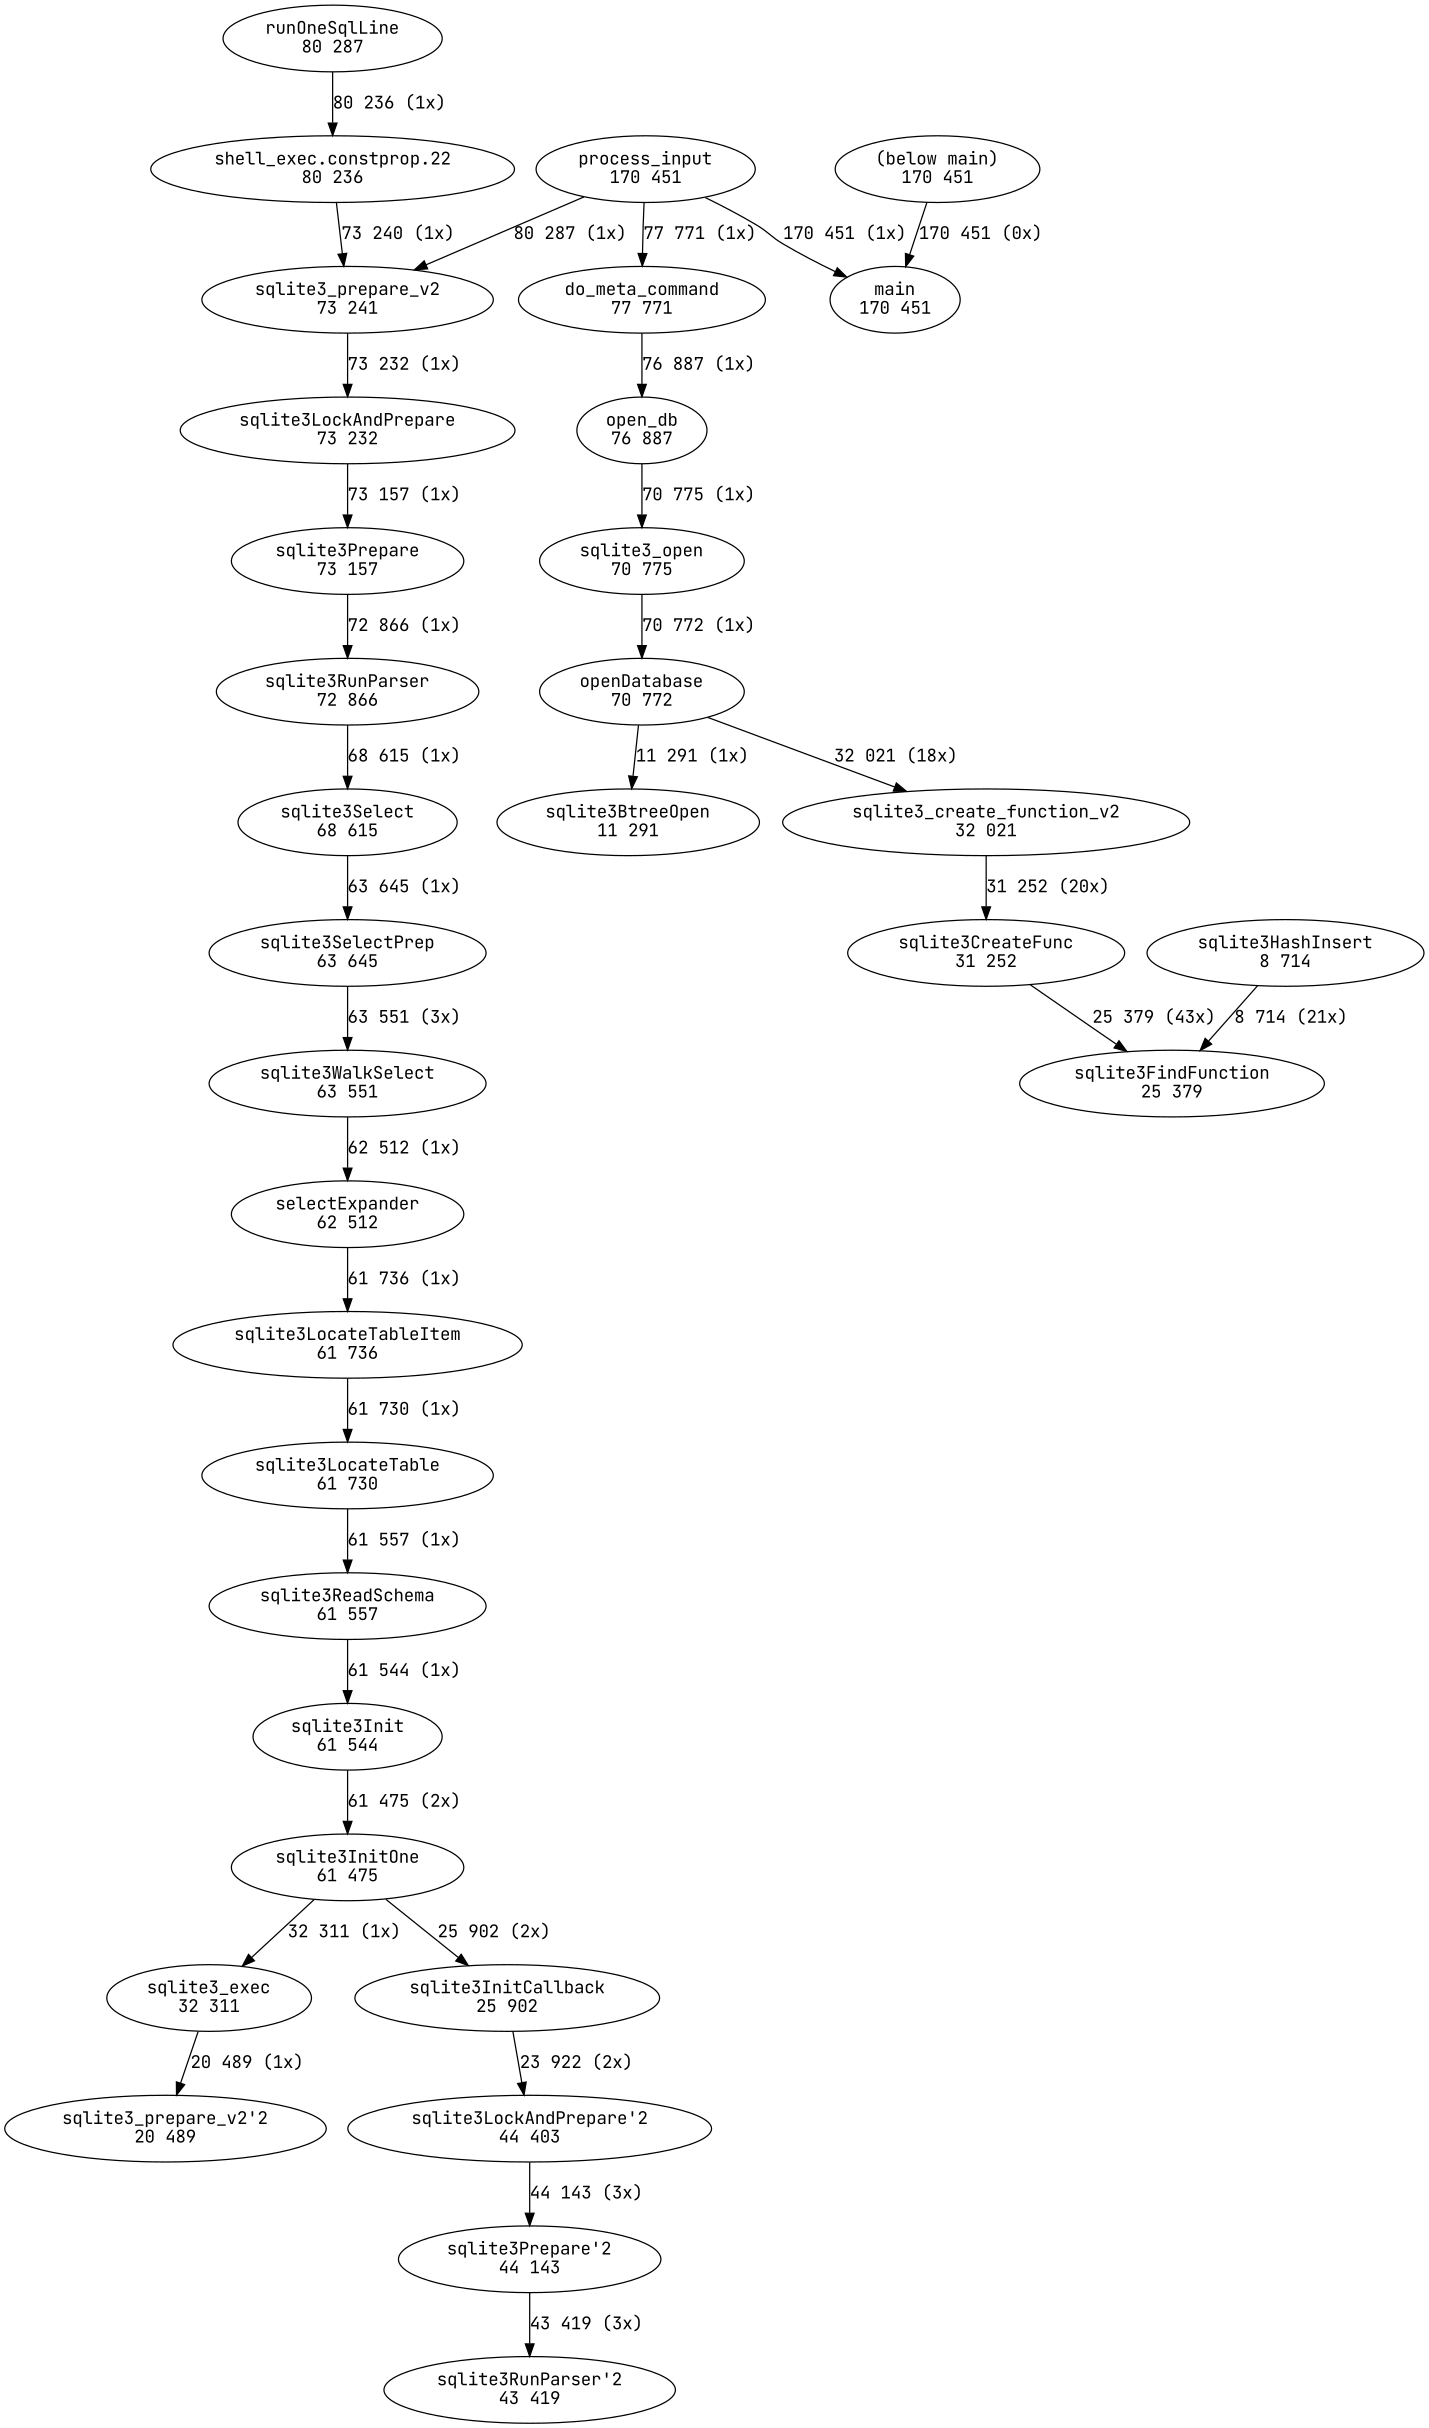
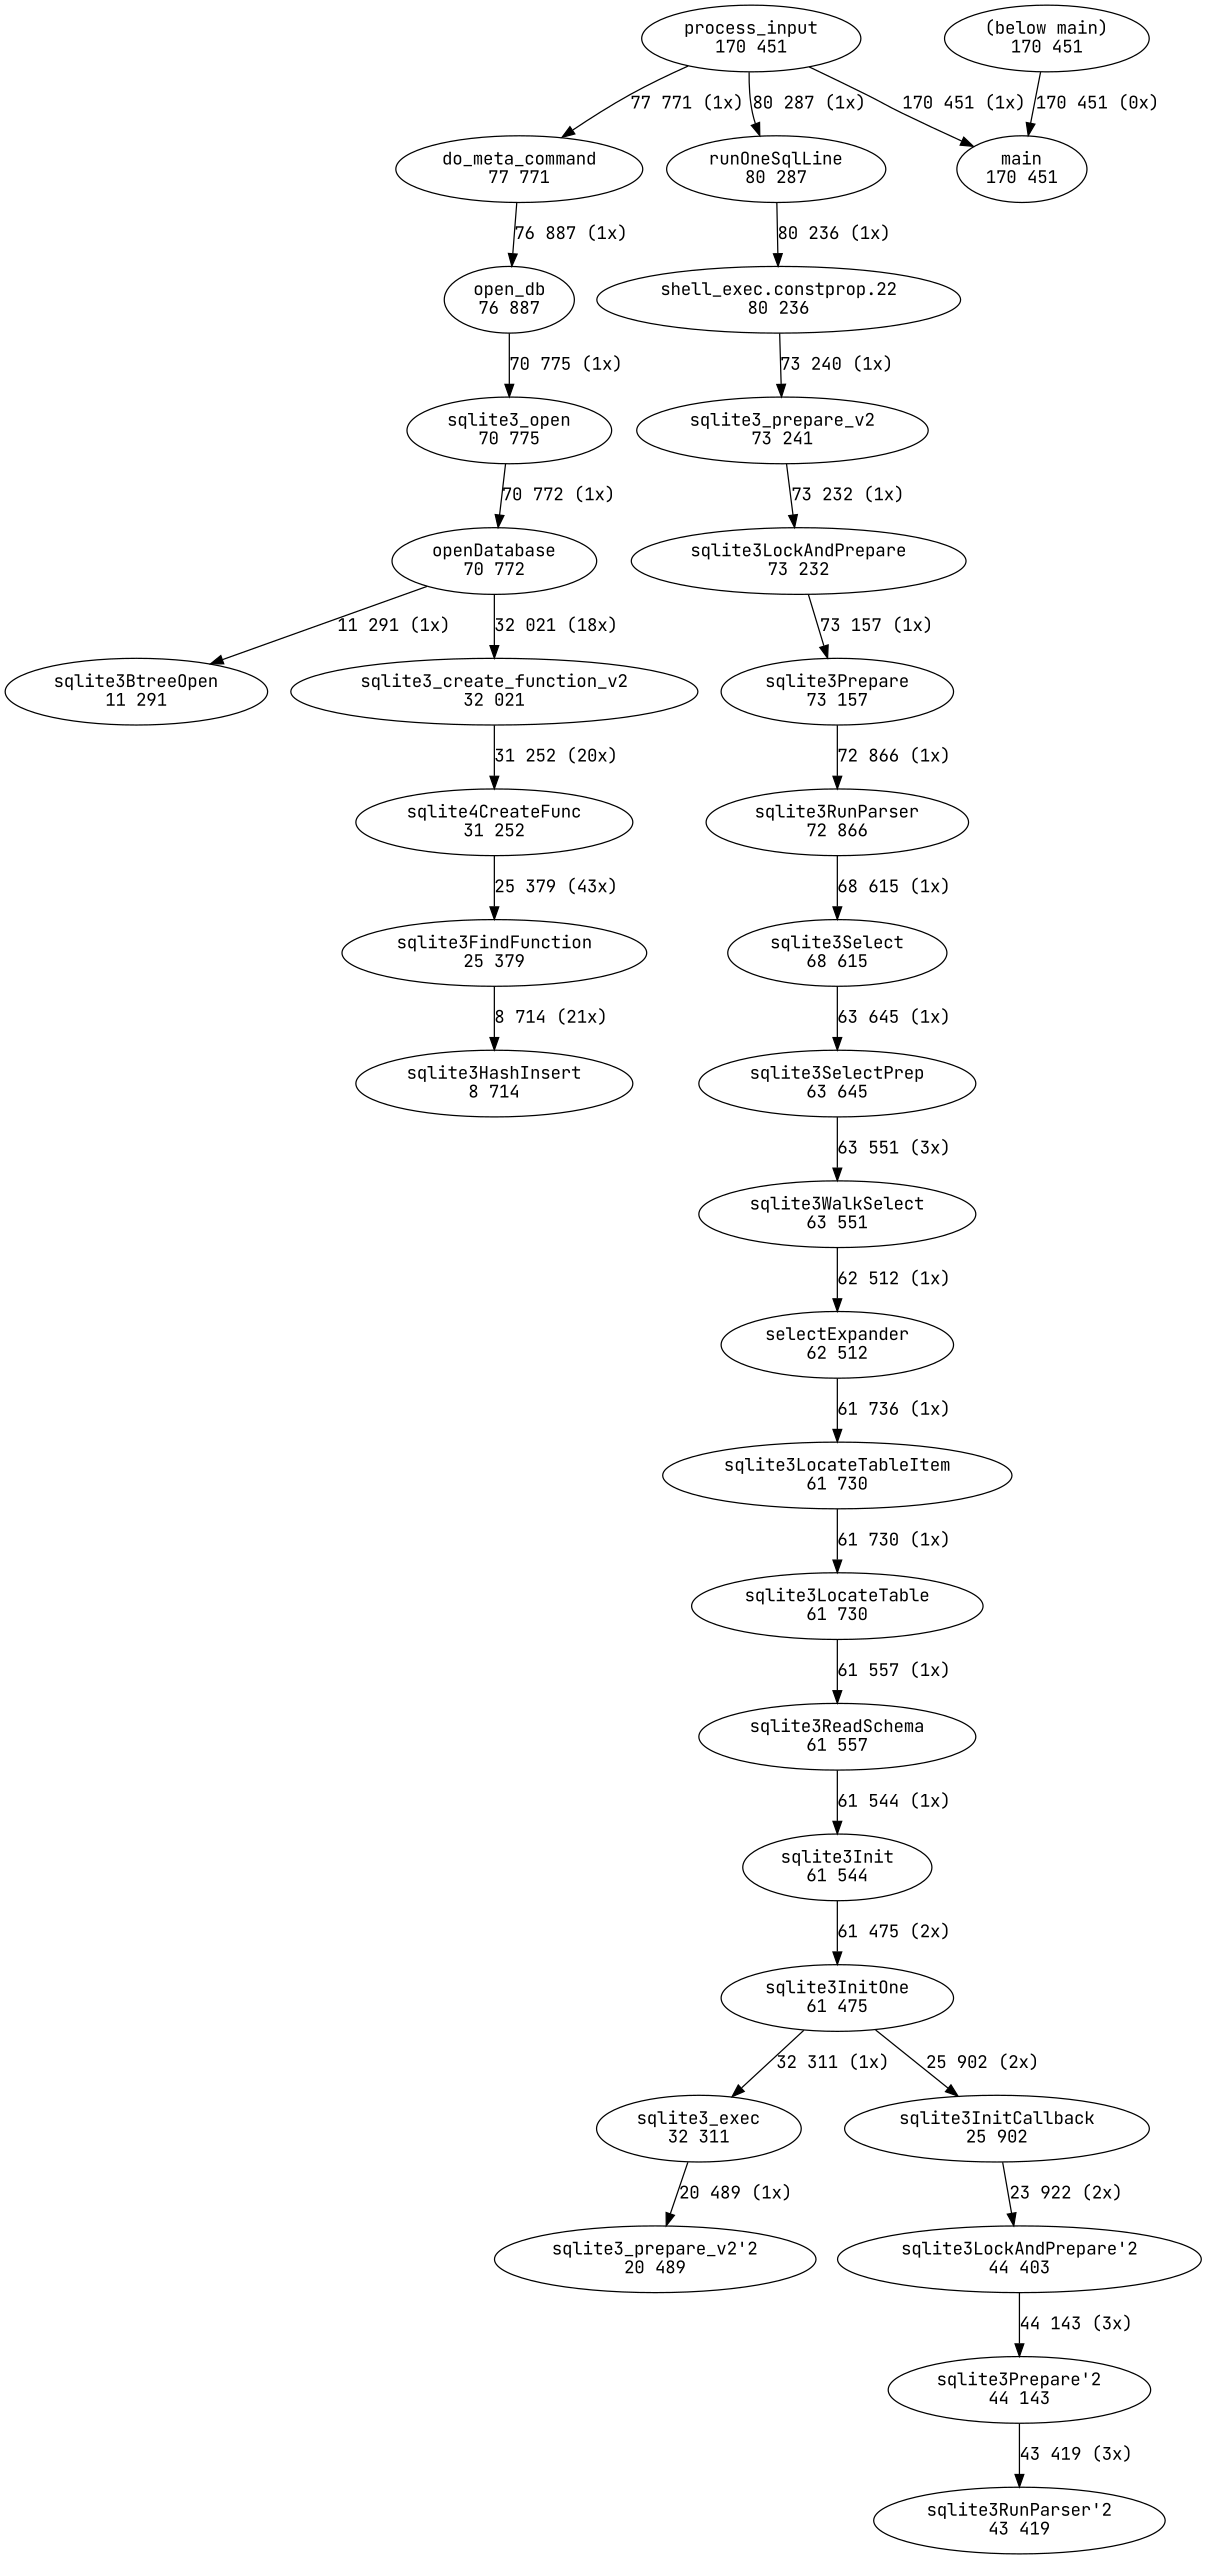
(505, 231) -> (750, 98)
(986, 953) -> (494, 822)
(1233, 1013) -> (494, 1012)
(348, 1345) -> (837, 1475)
